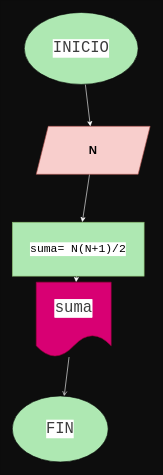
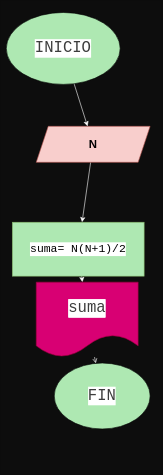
(81, 48) -> (63, 48)
(93, 150) -> (93, 144)
(74, 320) -> (87, 320)
(60, 429) -> (102, 396)
